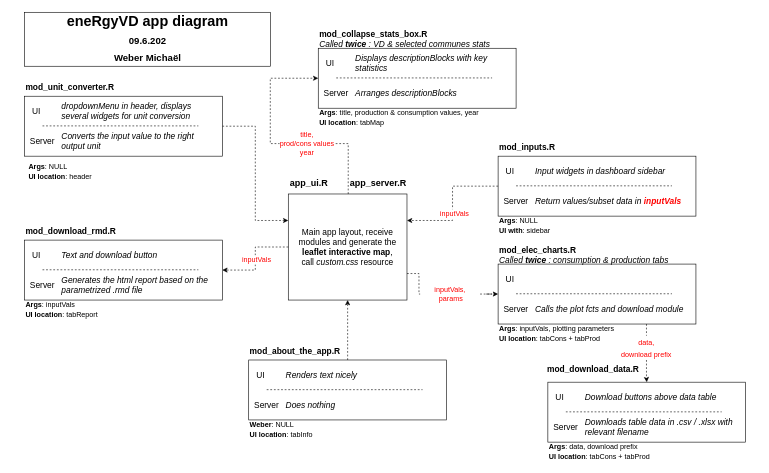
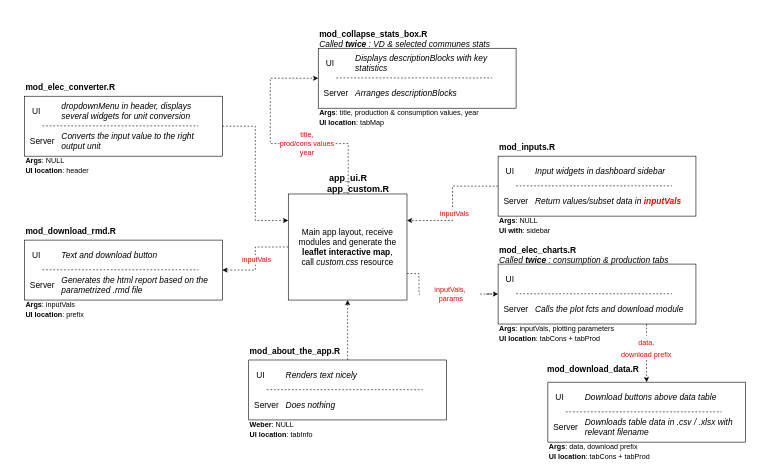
(147, 39) -> none
(70, 87) -> (70, 87)
(126, 171) -> (123, 165)
(348, 183) -> (348, 183)
(72, 309) -> (64, 309)
